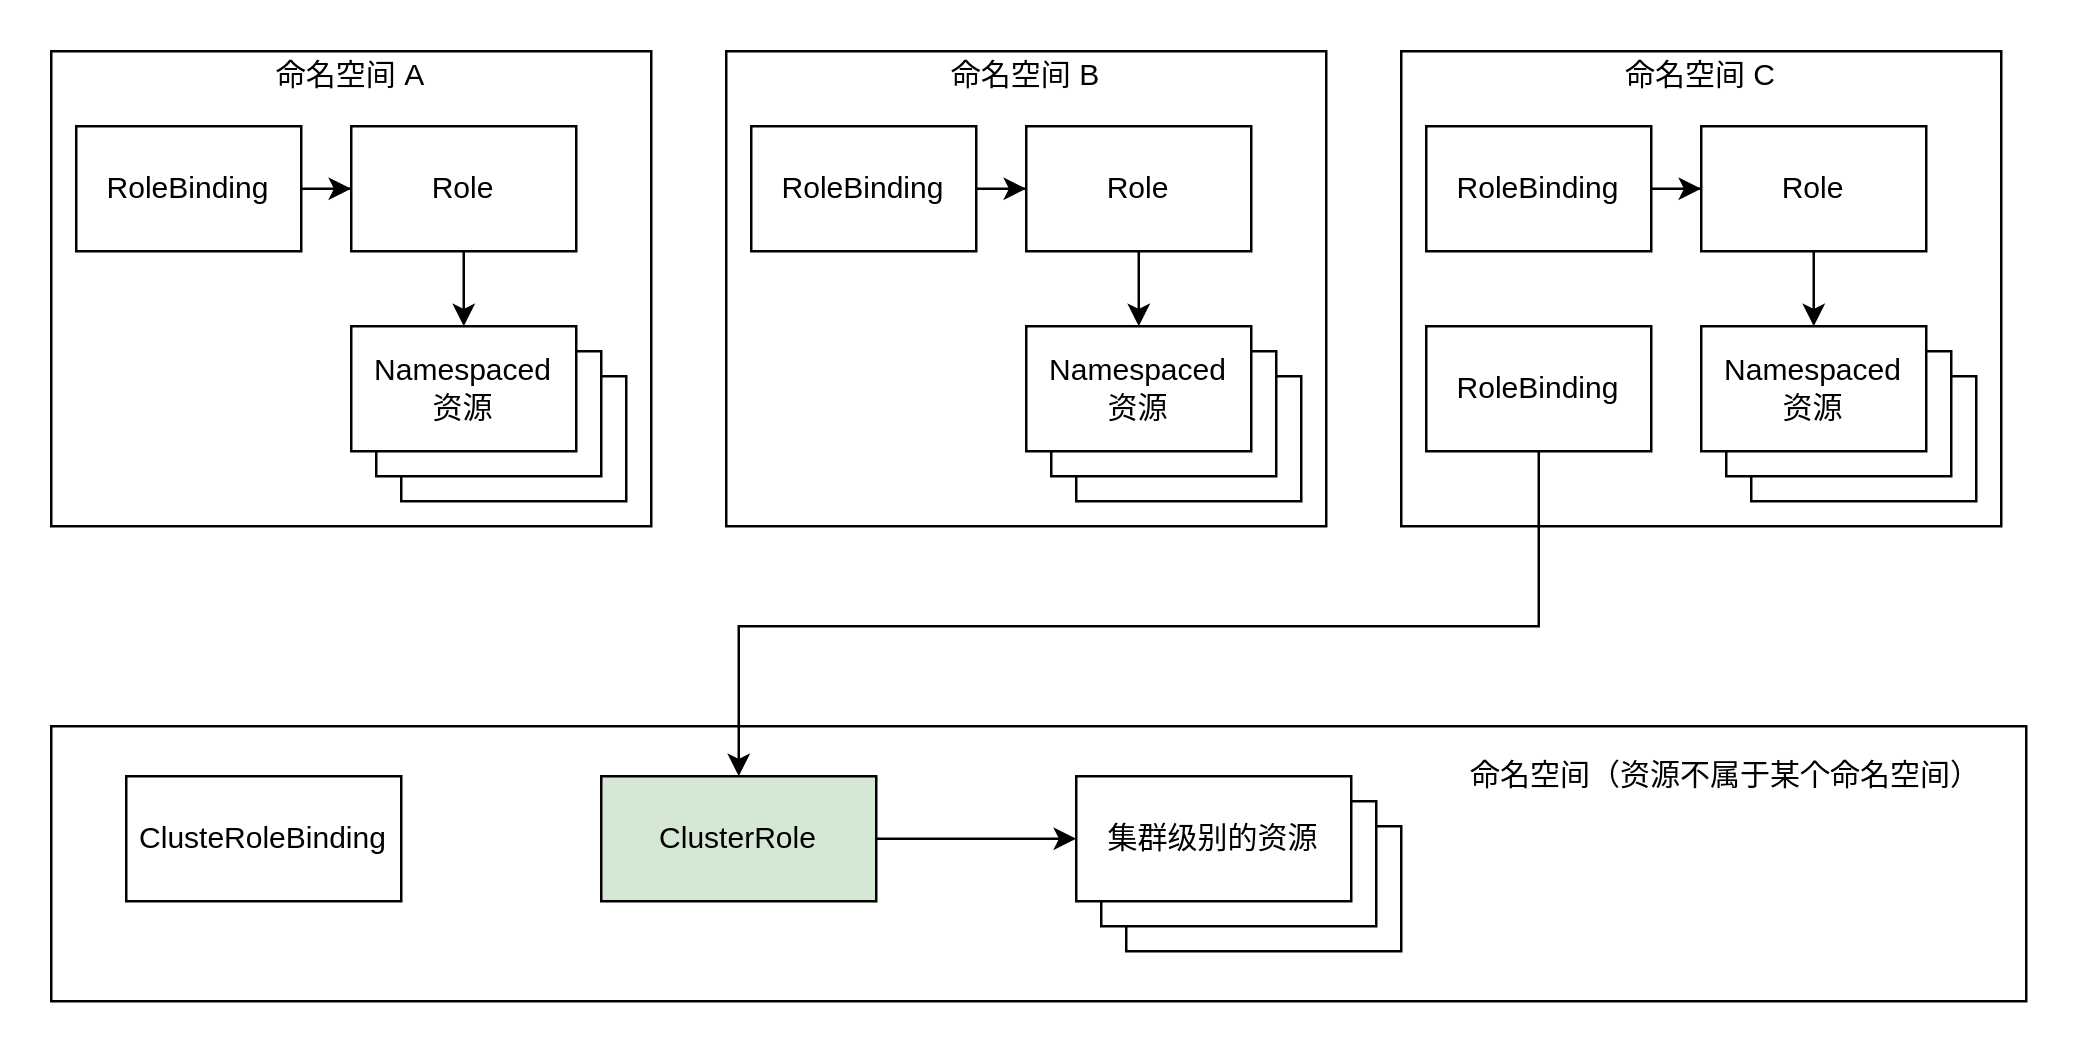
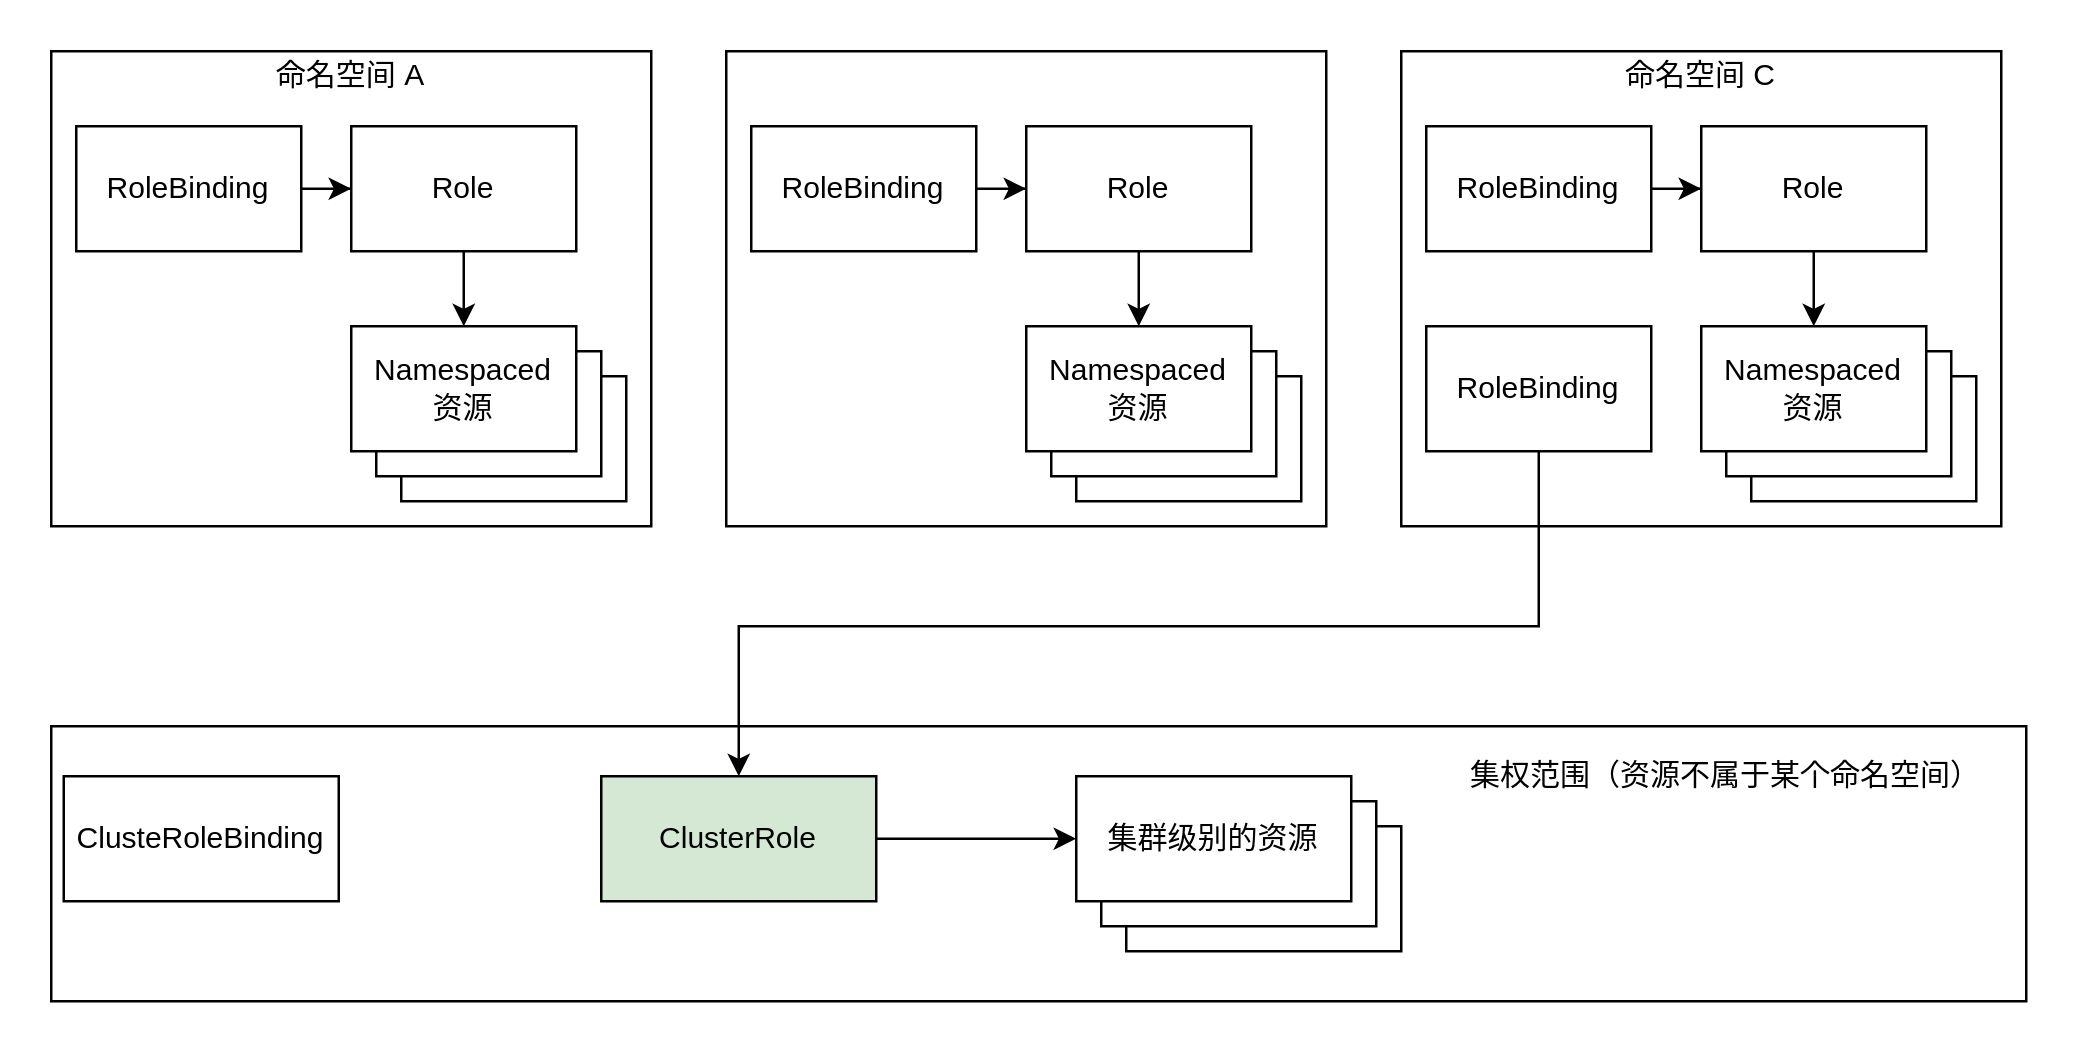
(1026, 76) -> none
(1726, 776) -> (1726, 776)
(264, 839) -> (201, 839)
